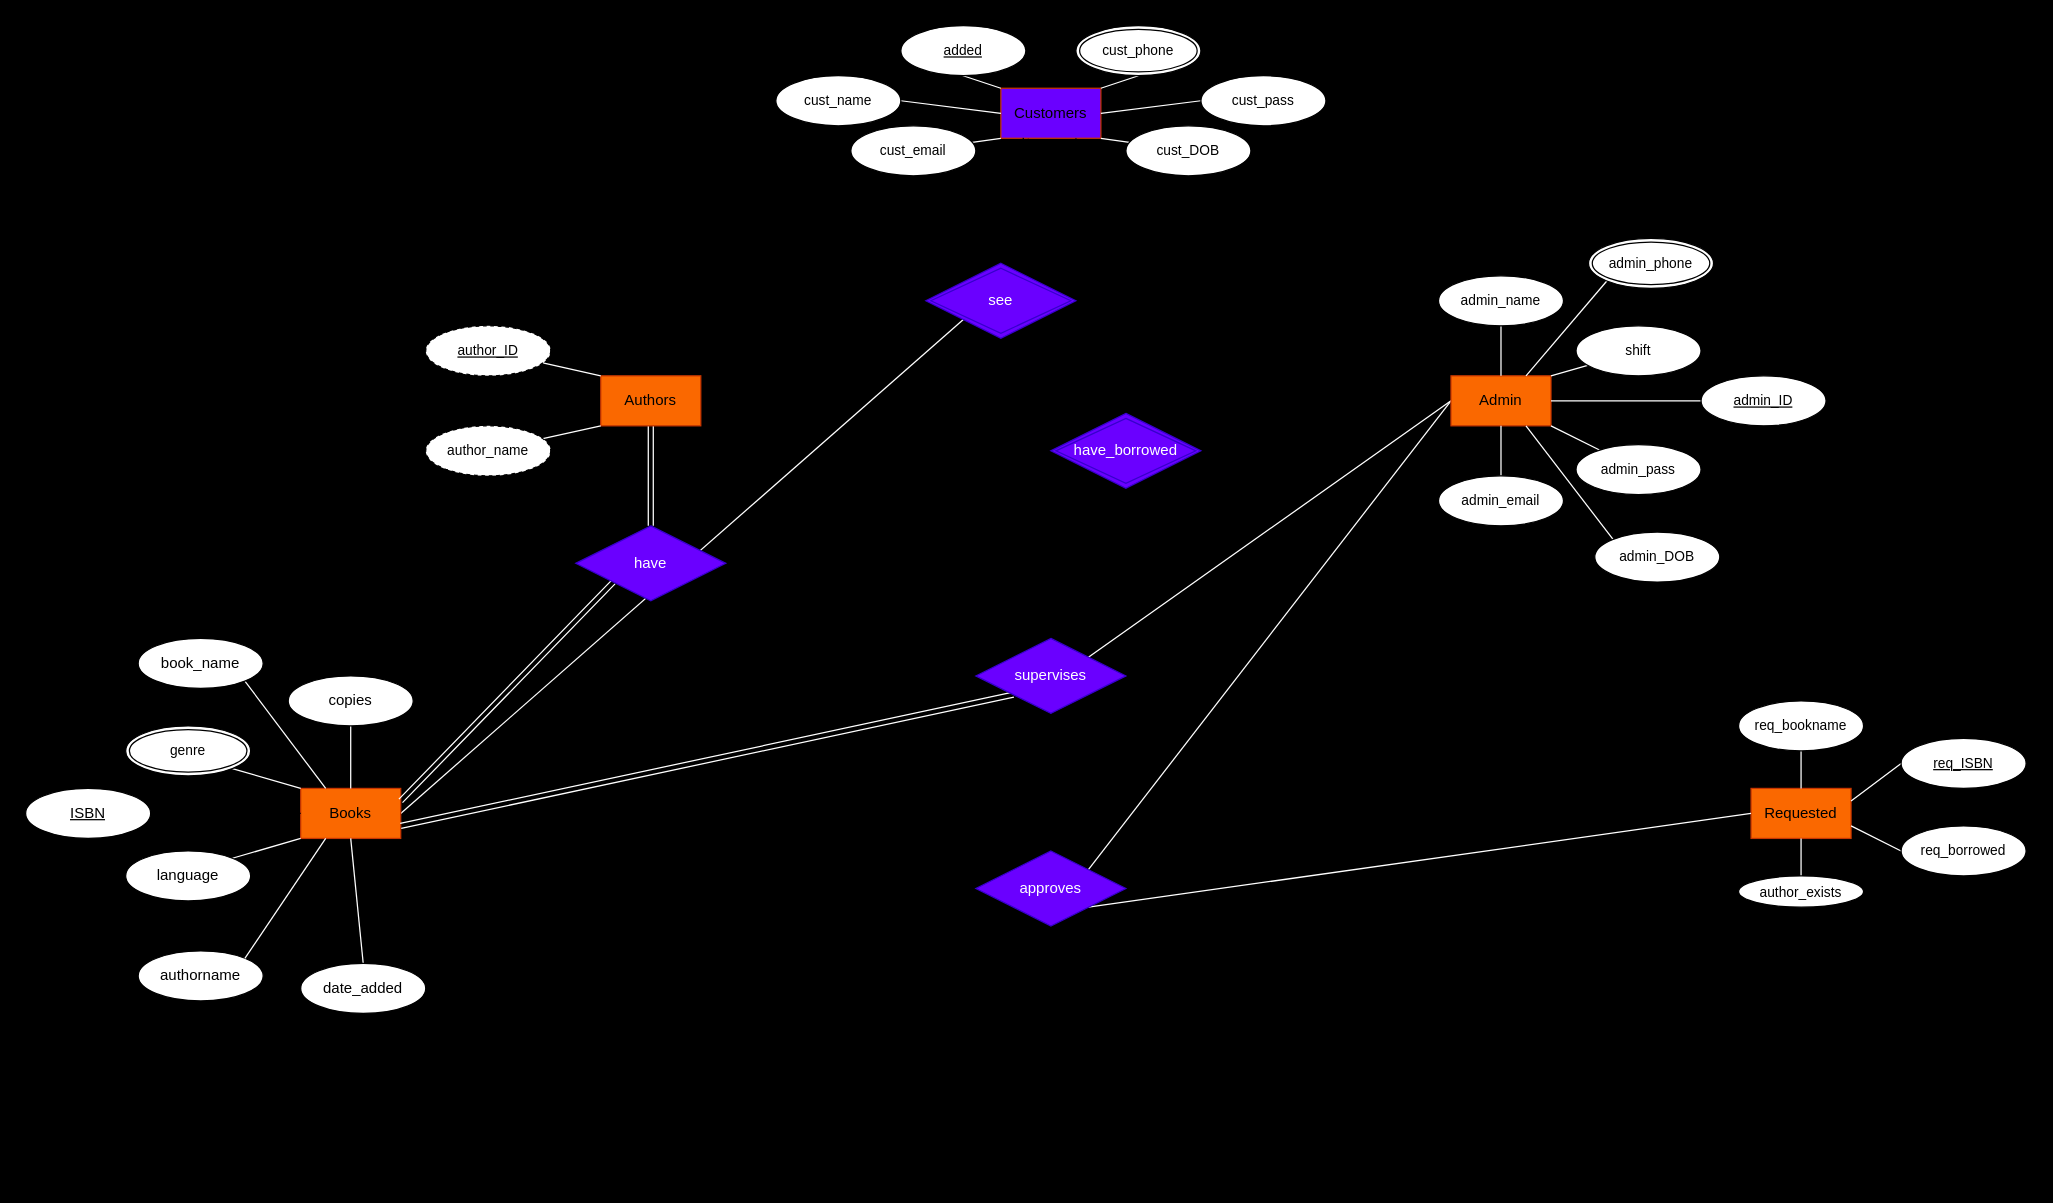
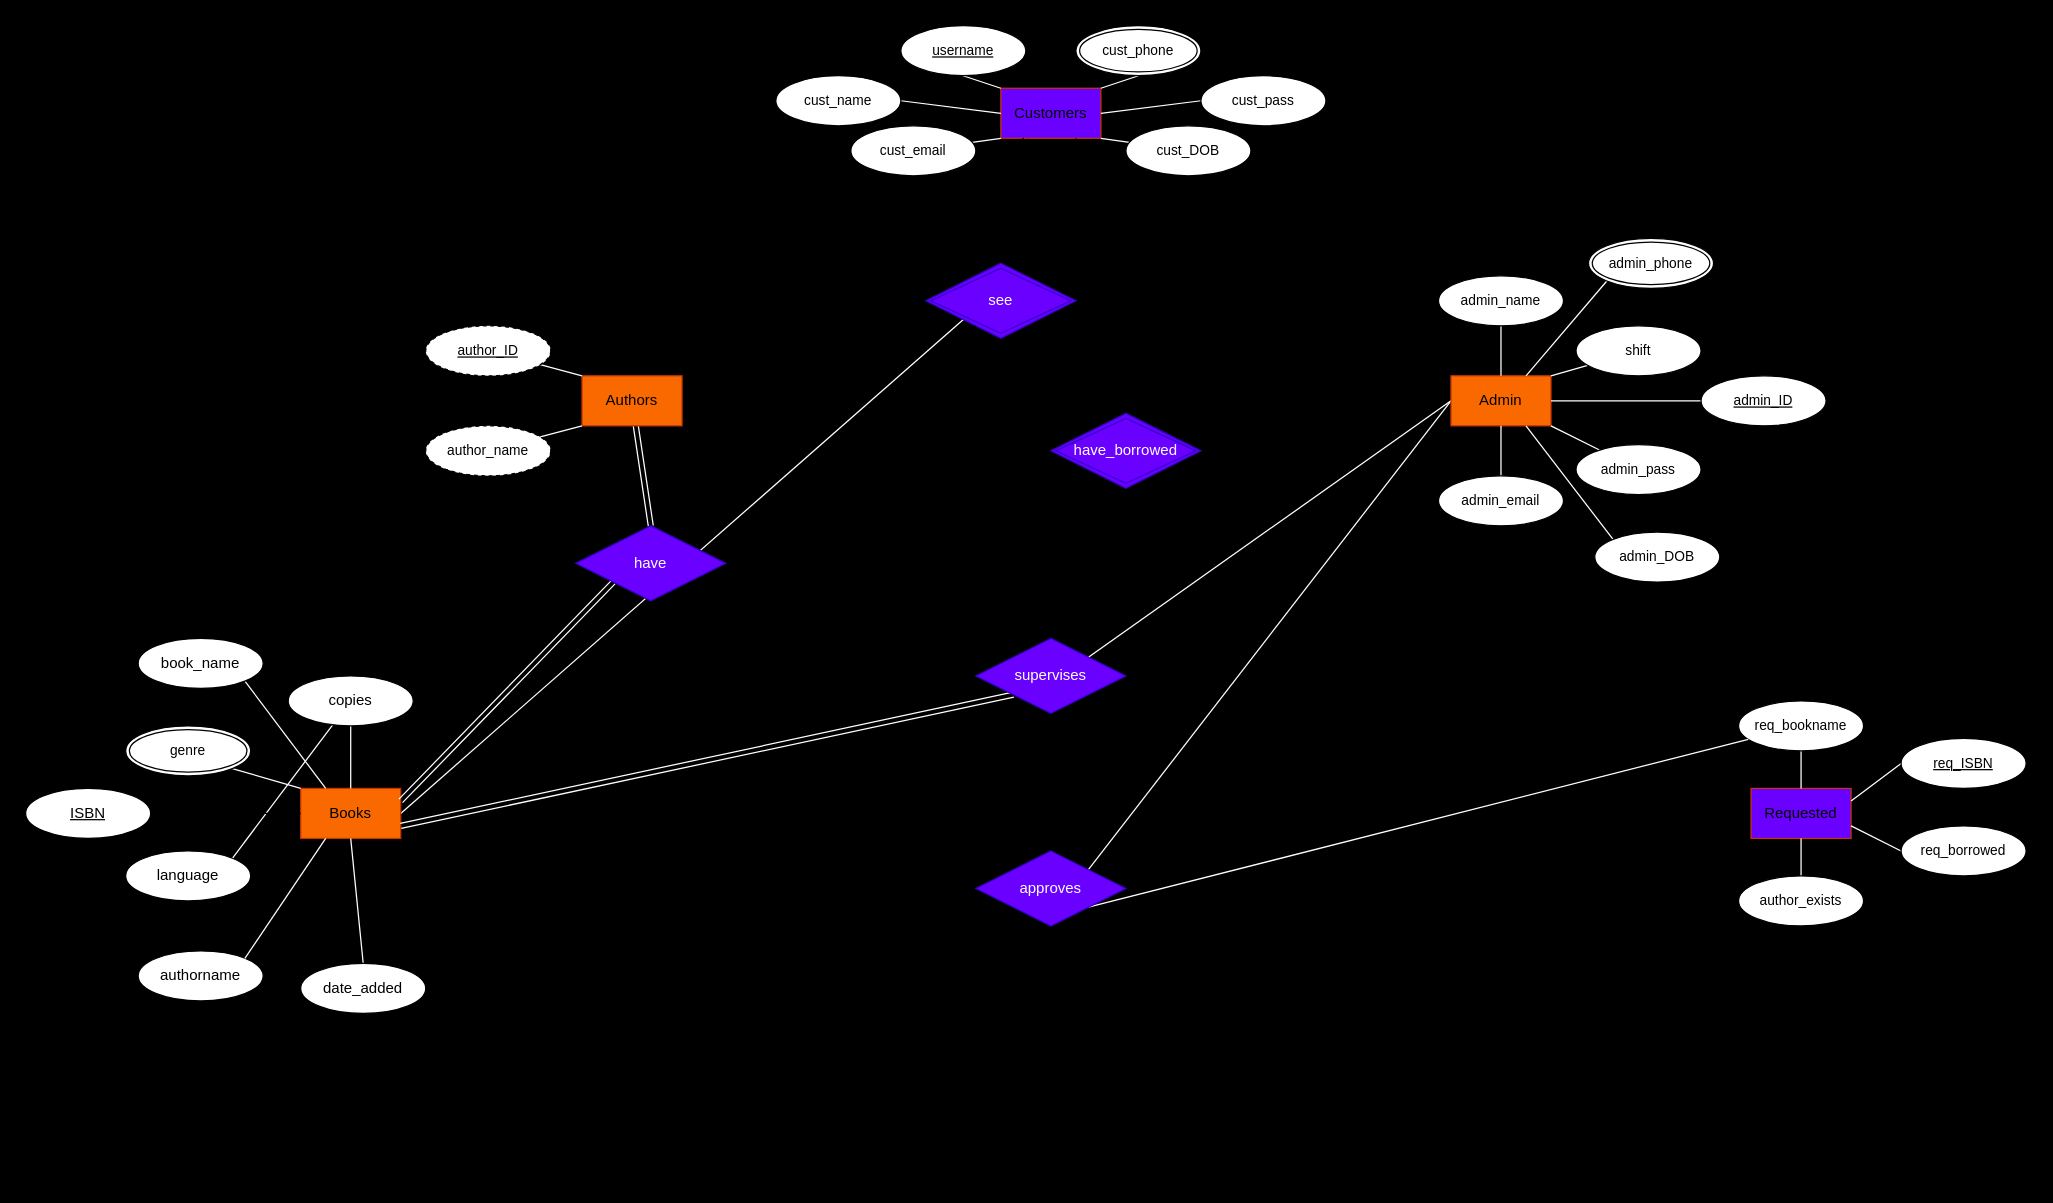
(963, 51) -> (963, 51)
(651, 401) -> (632, 401)
(1801, 813) -> (1801, 813)
(266, 848) -> (282, 791)
(1421, 860) -> (1419, 823)
(1801, 891) -> (1801, 901)
